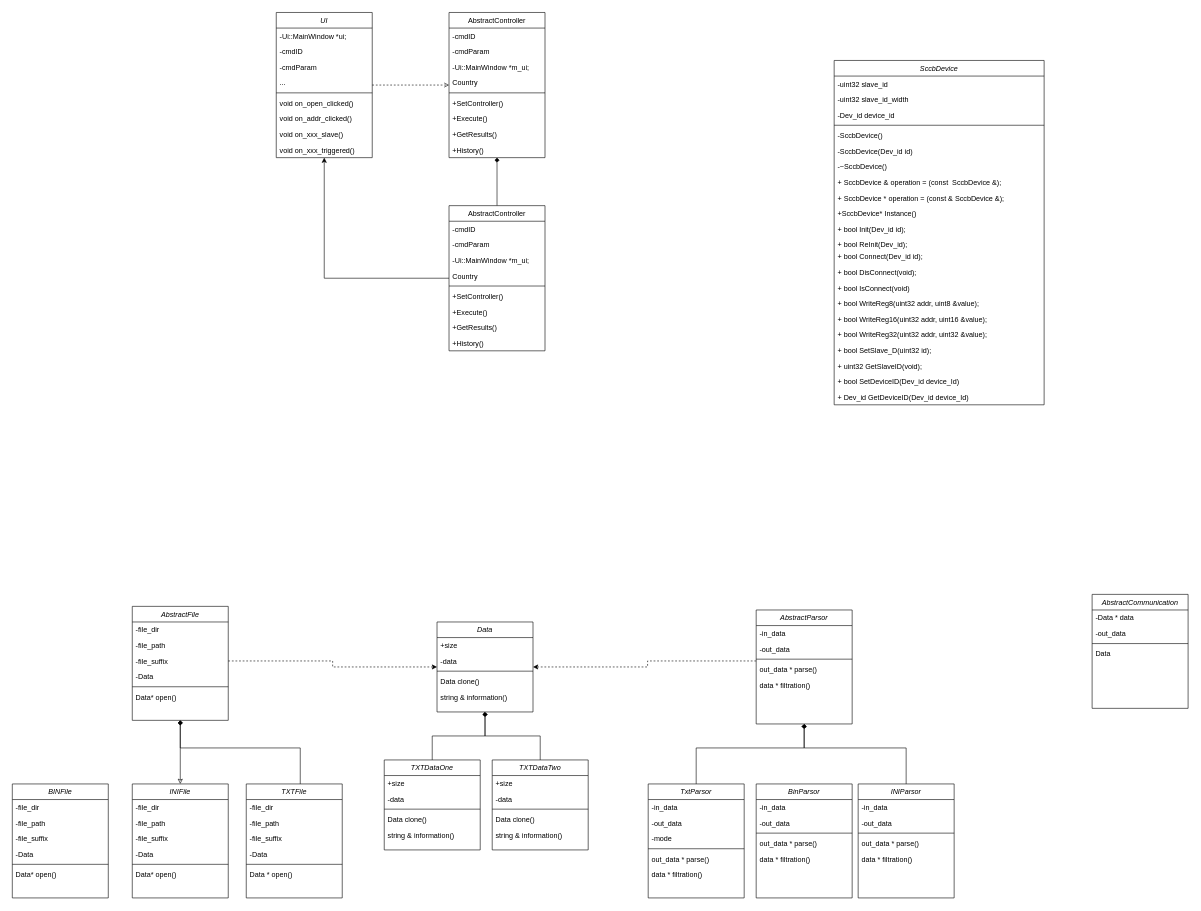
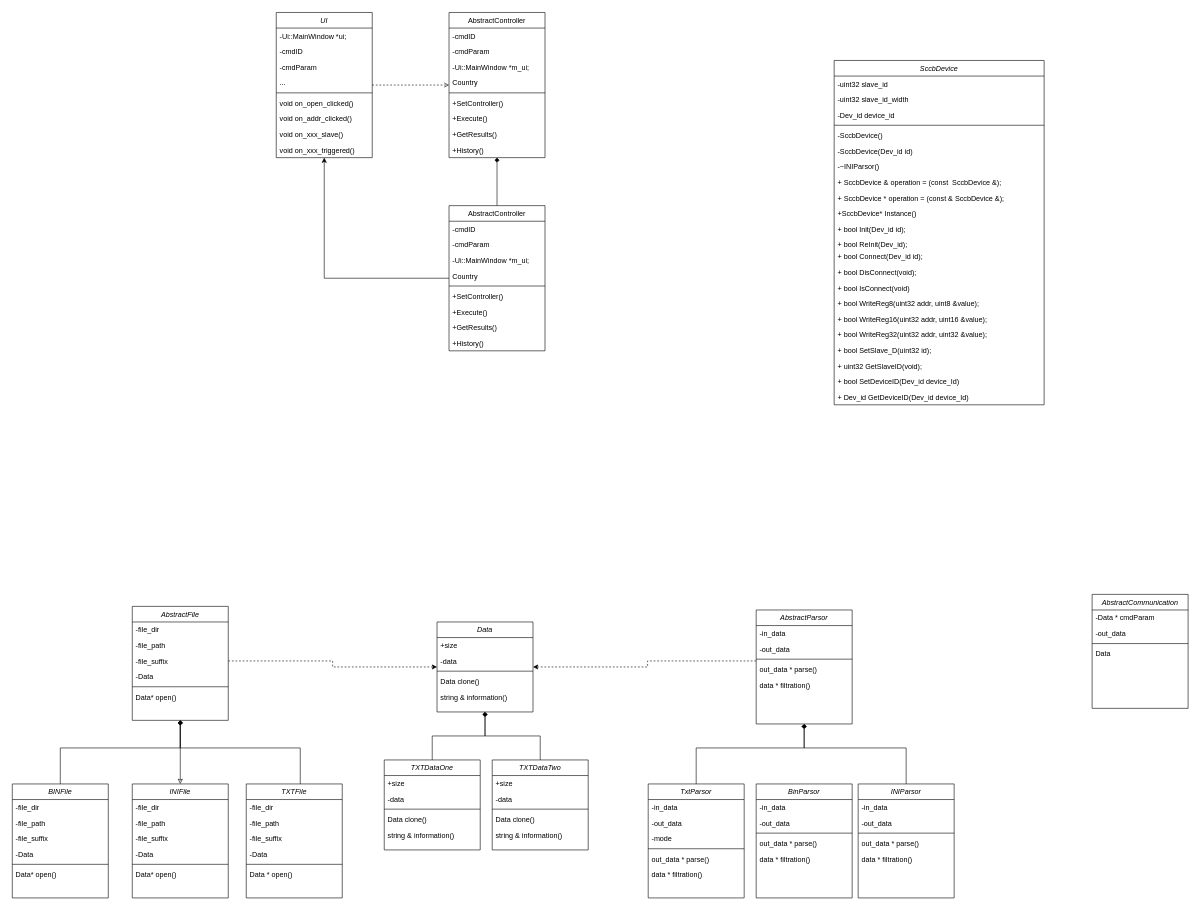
(865, 167) -> (864, 167)
(1118, 618) -> (1126, 618)
none -> (101, 748)
